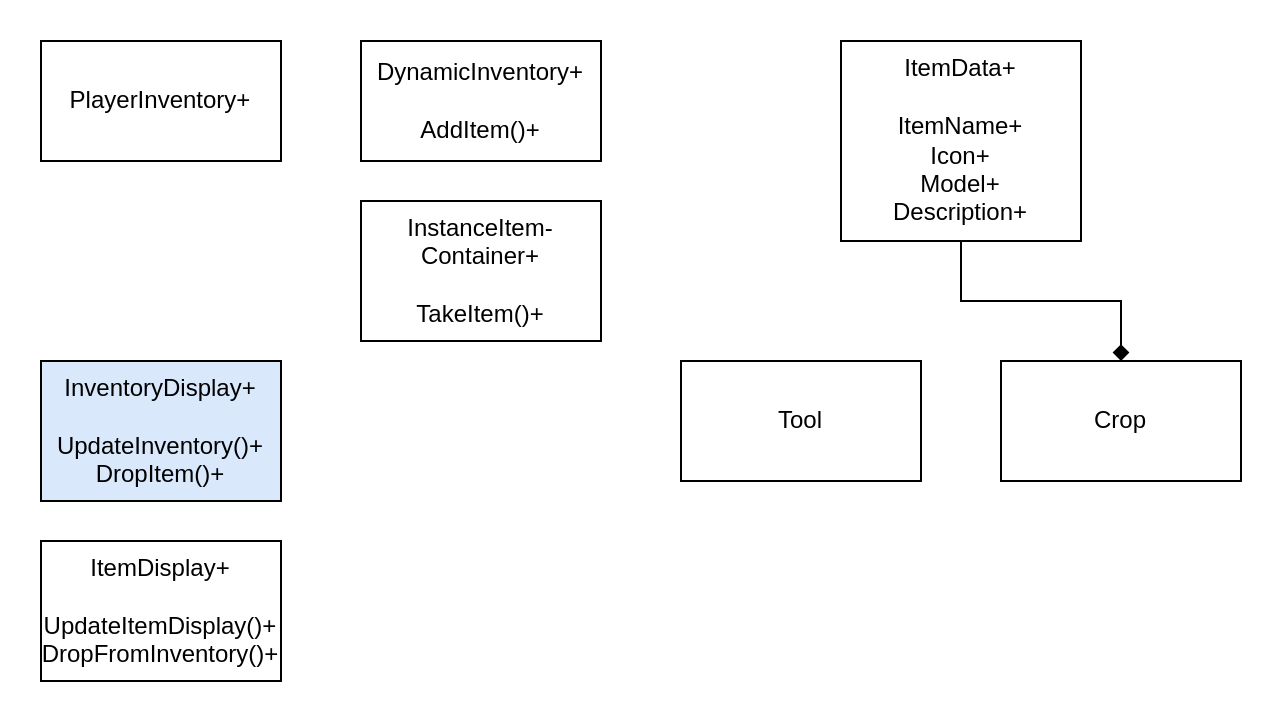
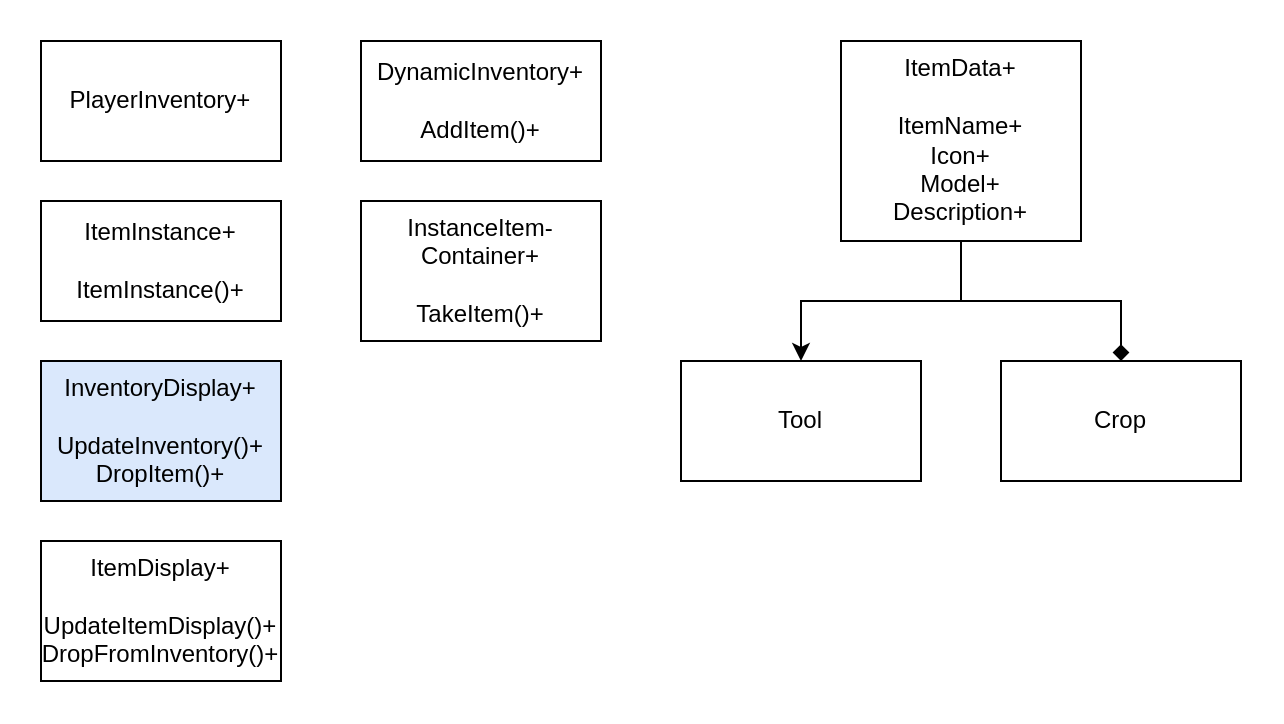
none -> (161, 261)
none -> (856, 301)
